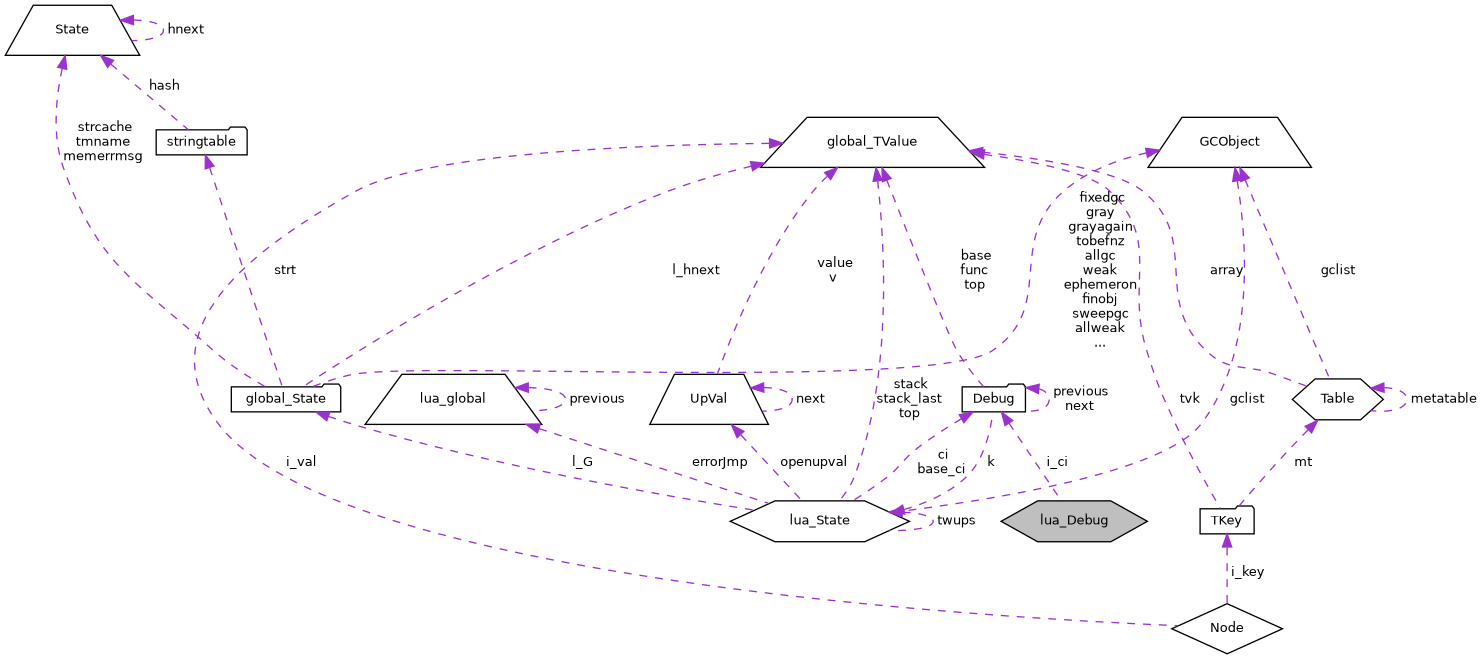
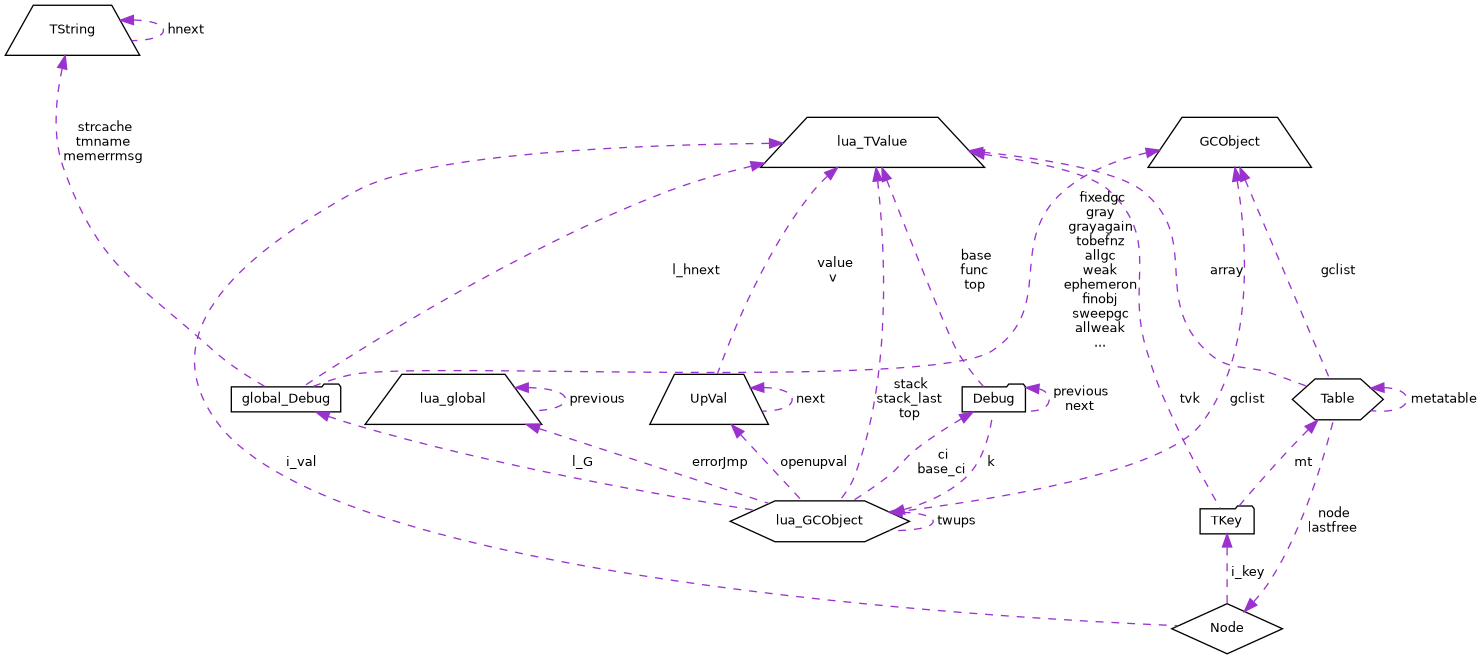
(72, 30) -> (72, 30)
(202, 142) -> none
(873, 142) -> (873, 142)
(286, 399) -> (286, 399)
none -> (1303, 515)
(820, 521) -> (820, 521)
(1074, 521) -> none
